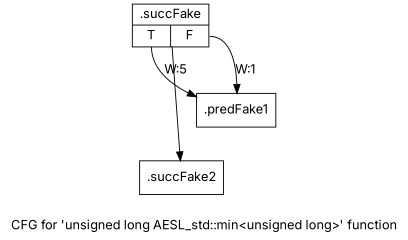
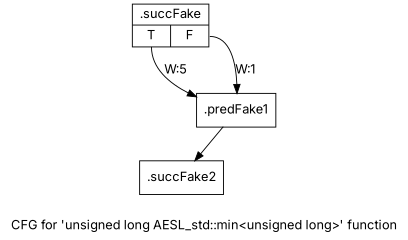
(176, 99) -> (212, 140)
